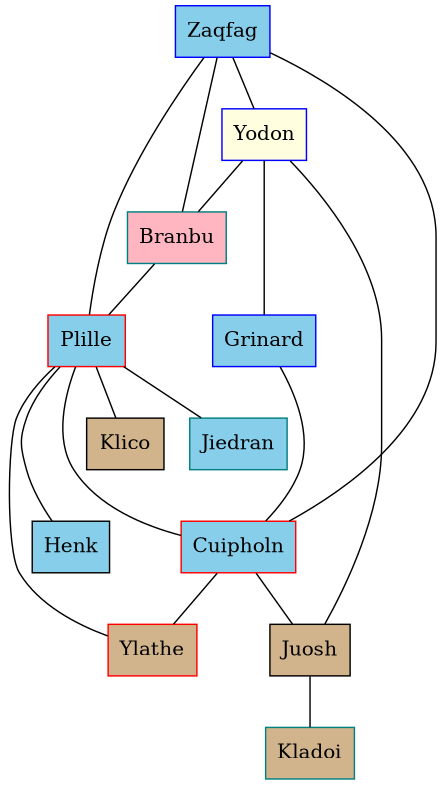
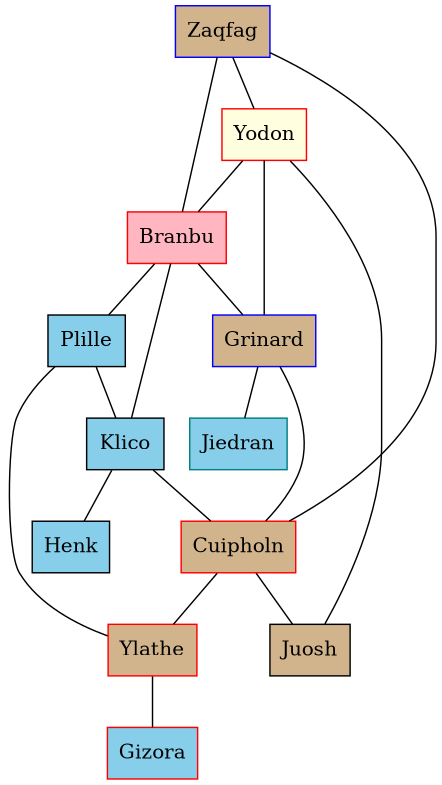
(223, 32) -> (223, 32)
(264, 135) -> (264, 135)
(129, 179) -> none
(177, 238) -> (177, 238)
none -> (221, 289)
(87, 341) -> (87, 341)
none -> (151, 341)
(264, 341) -> (264, 341)
(162, 392) -> (251, 392)
(21, 442) -> (98, 496)
(125, 444) -> (125, 444)
(80, 479) -> (182, 496)
(238, 547) -> (238, 547)
none -> (153, 753)
(310, 753) -> none
